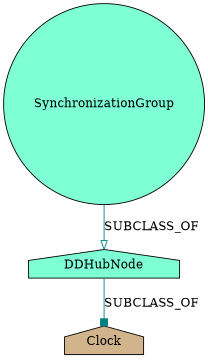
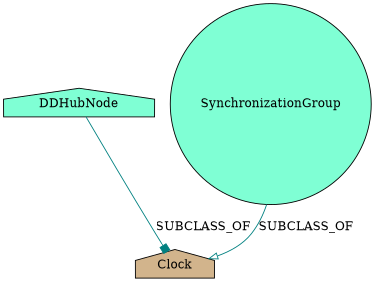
(104, 223) -> (249, 237)
